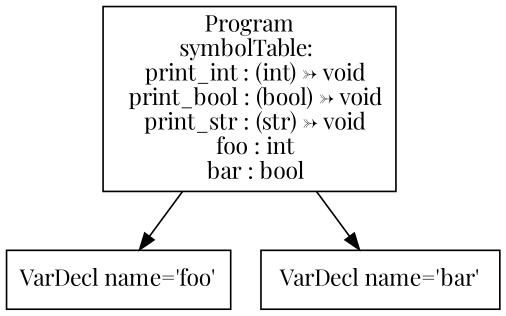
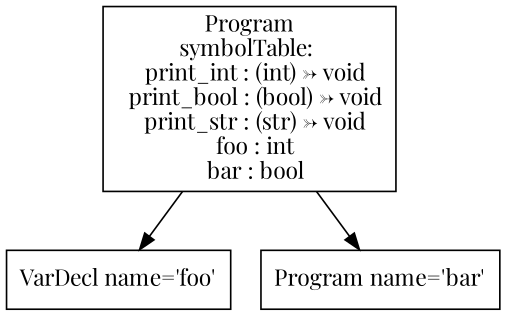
(380, 280) -> (380, 280)
